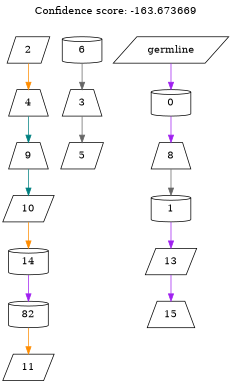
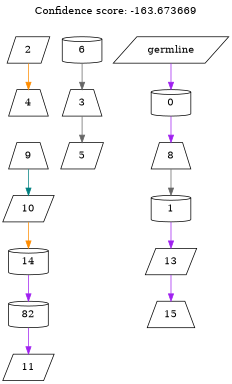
(28, 126) -> none
(28, 337) -> (28, 337)
